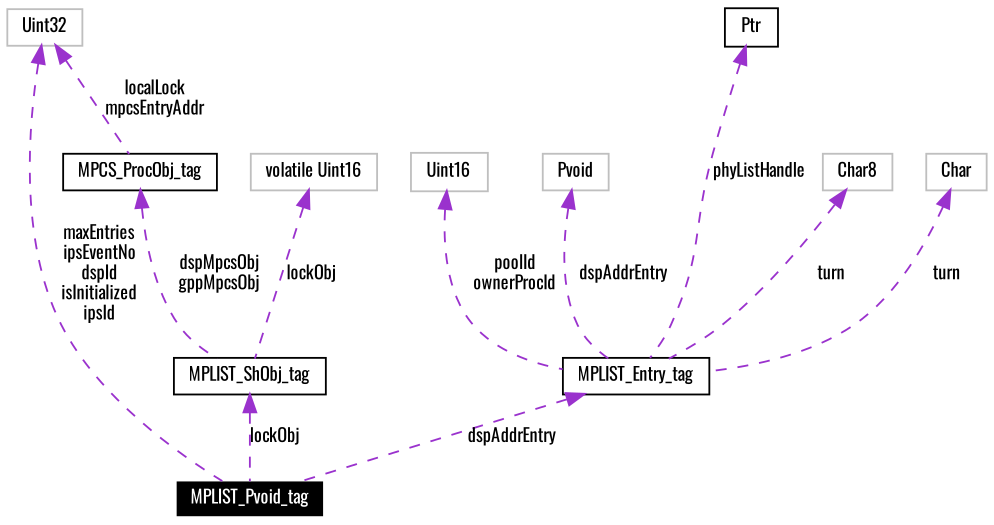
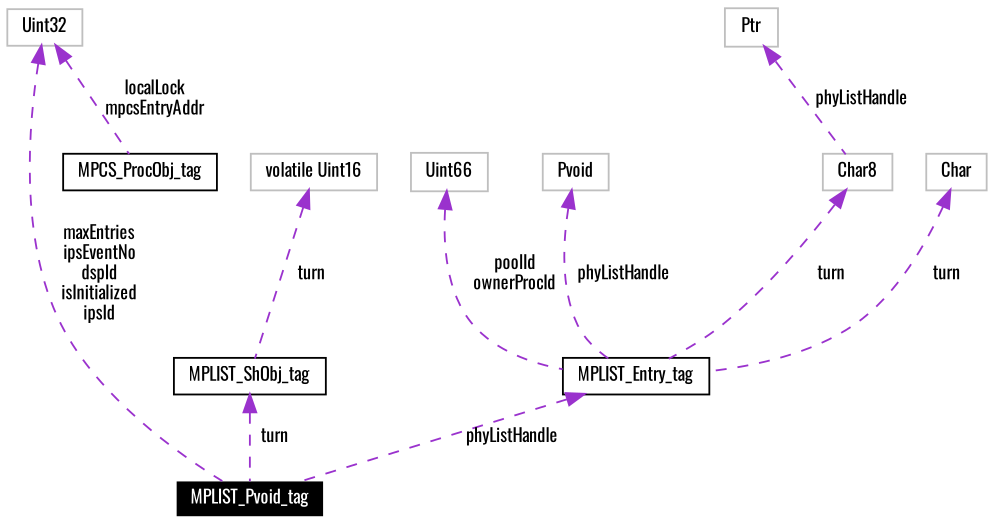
(751, 27) -> (751, 27)
(449, 172) -> (449, 172)
(700, 213) -> (811, 108)
(312, 275) -> (312, 275)
(624, 275) -> (624, 275)
(162, 293) -> none
(275, 438) -> (275, 438)
(513, 438) -> (513, 438)
